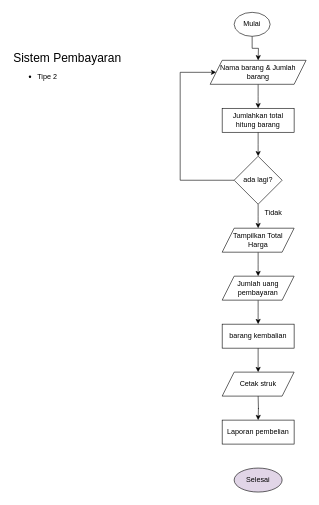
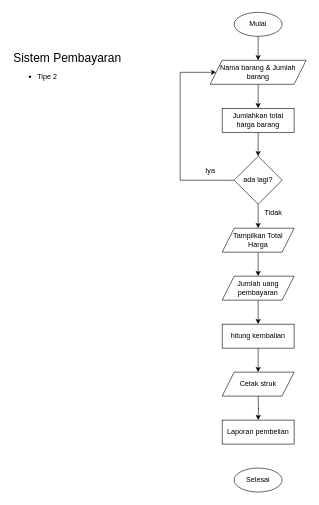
(252, 24) -> (258, 24)
(258, 120) -> (258, 120)
none -> (210, 171)
(258, 336) -> (258, 336)
(258, 480) -> (258, 480)
